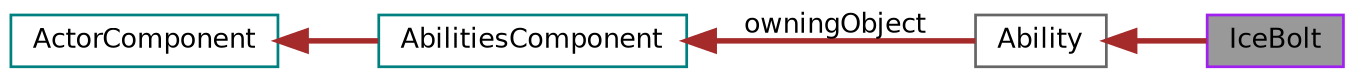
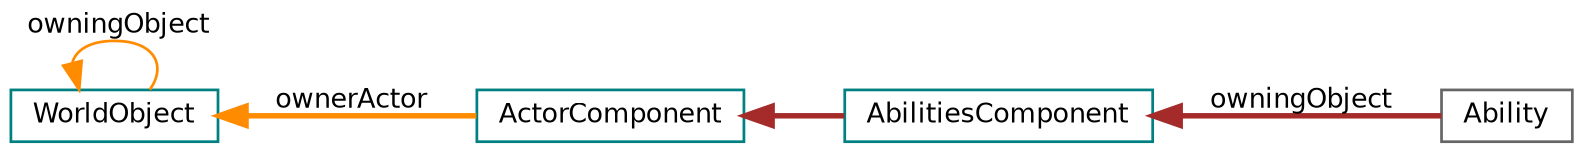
(1275, 41) -> none
none -> (114, 116)
